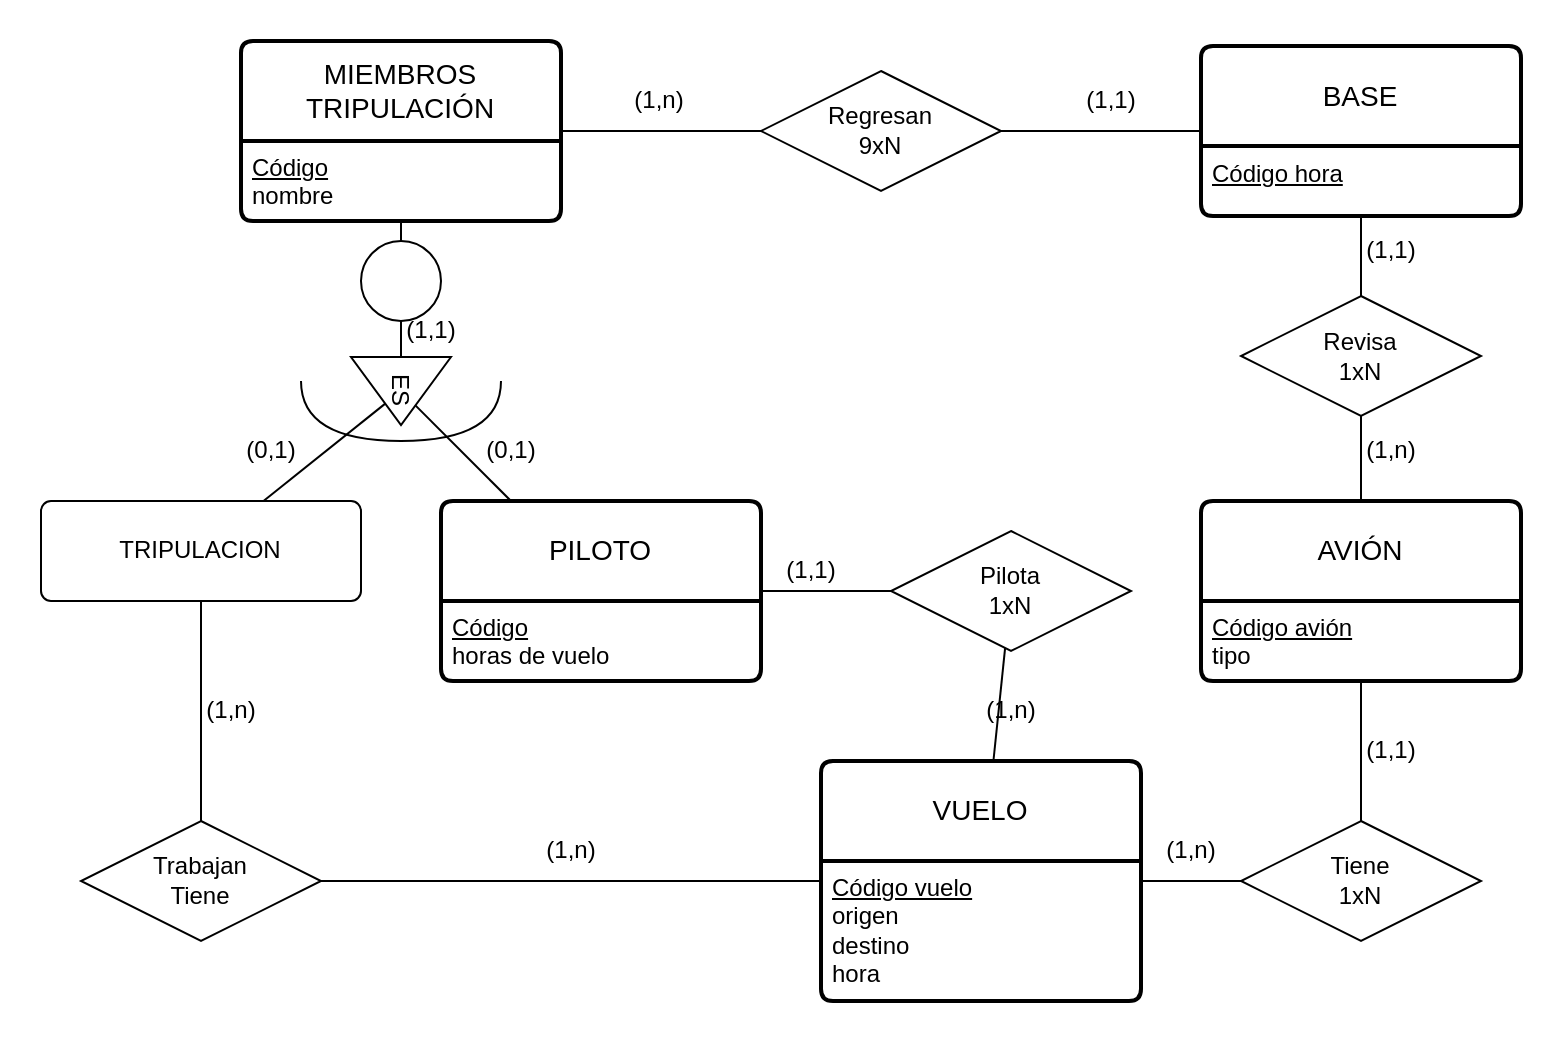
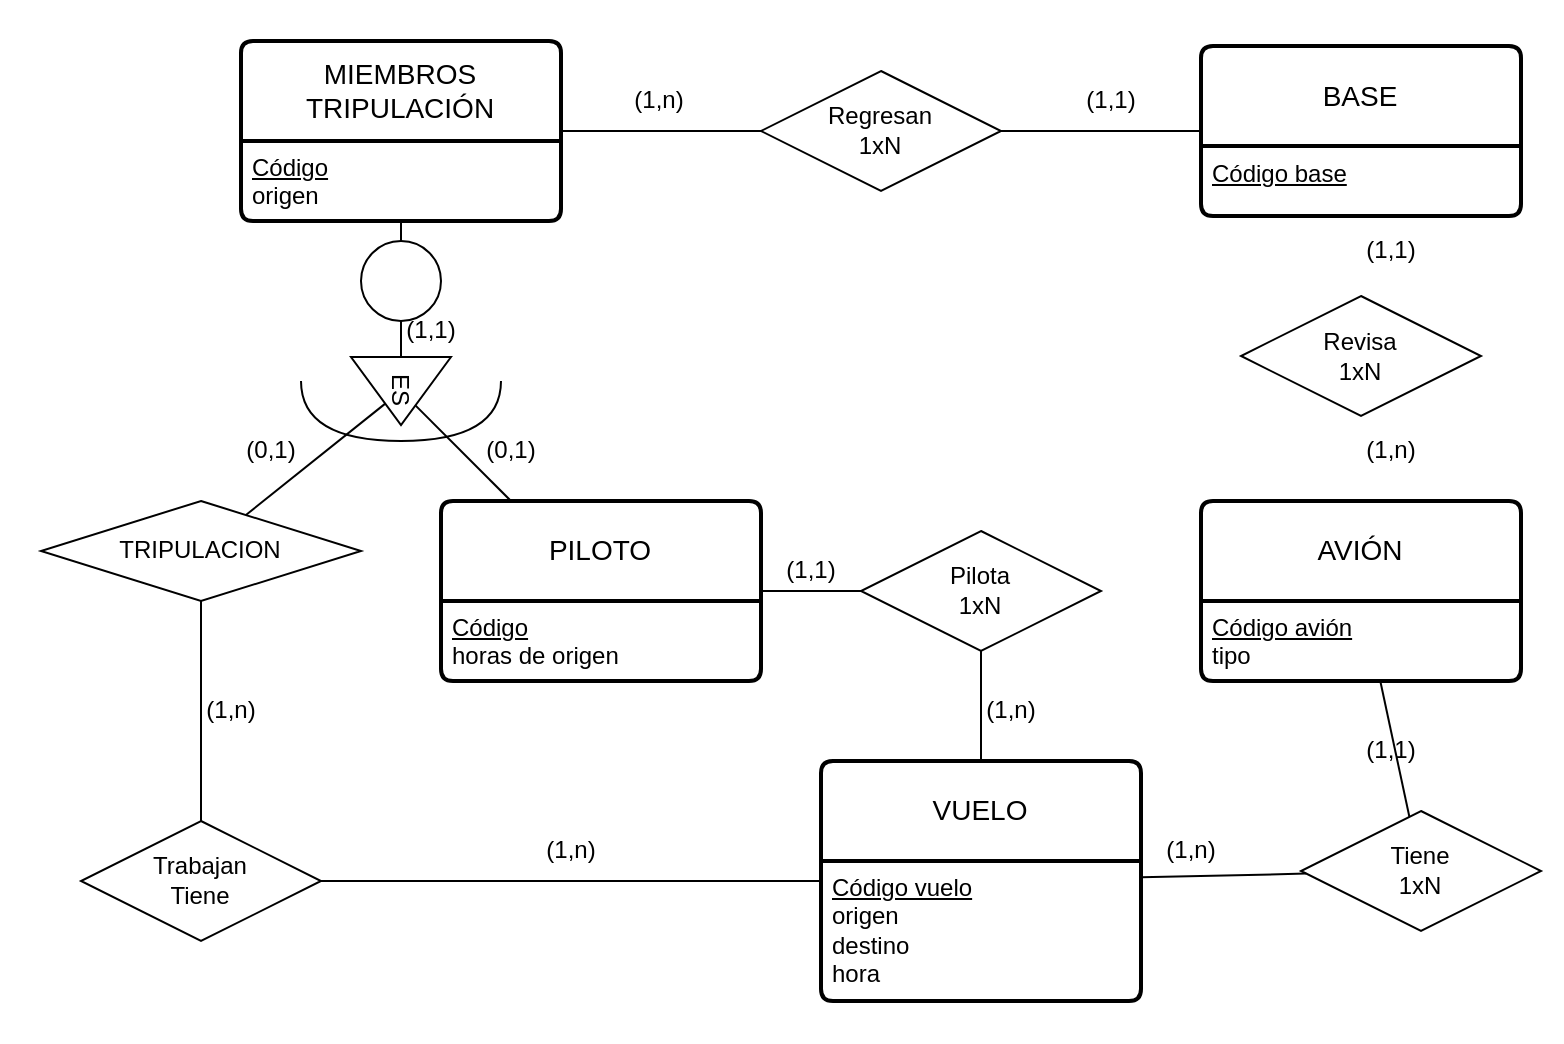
(881, 131) -> (881, 131)
(1281, 175) -> (1281, 175)
(293, 184) -> (290, 184)
(1361, 258) -> none
(1361, 458) -> none
(201, 551) -> (201, 551)
(1011, 591) -> (981, 591)
(538, 644) -> (544, 644)
(1361, 881) -> (1421, 871)
